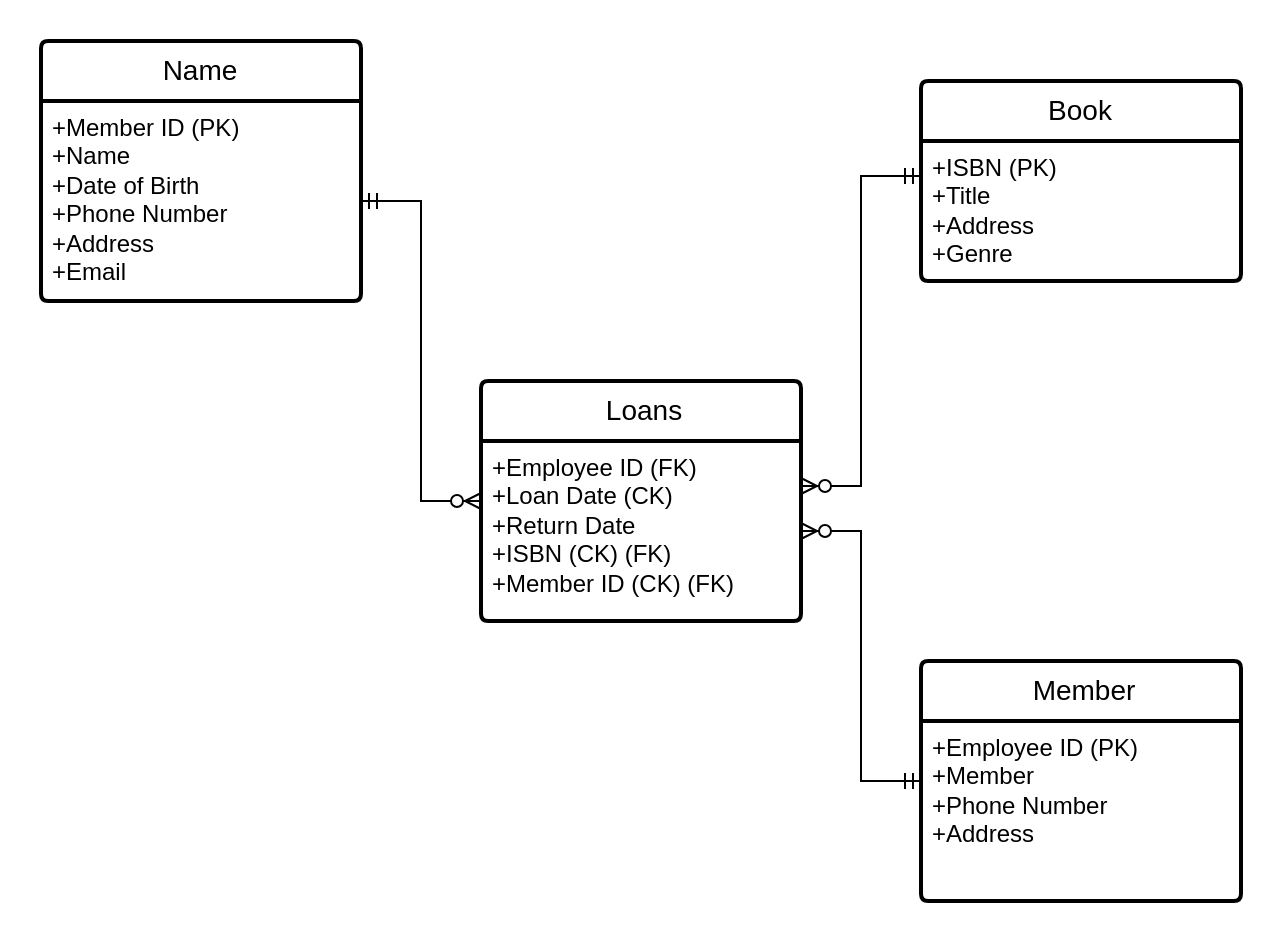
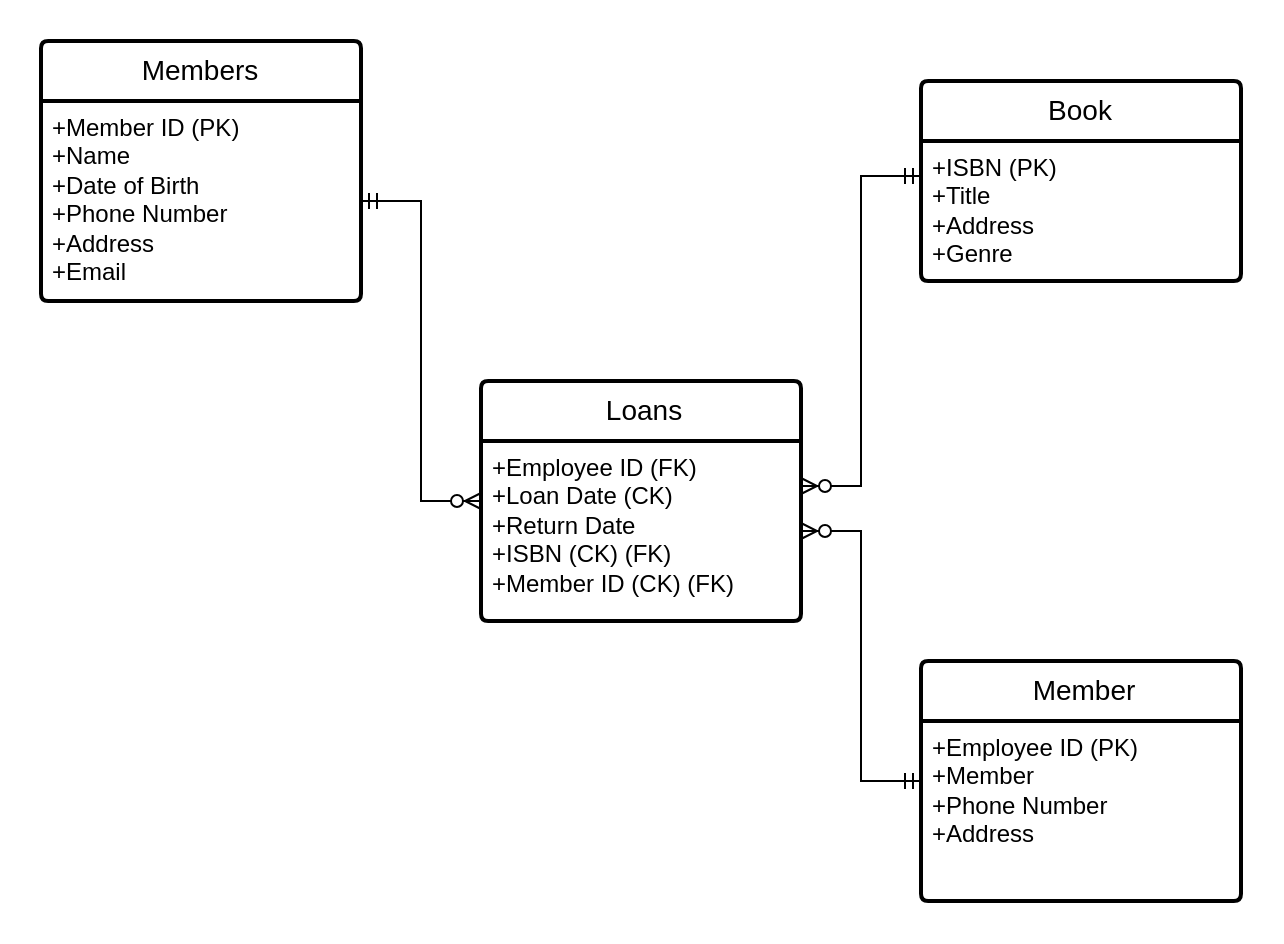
(201, 71) -> (201, 71)
